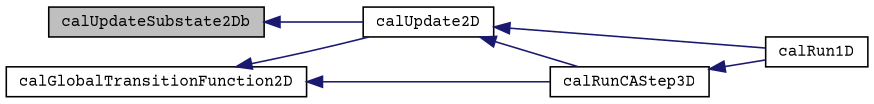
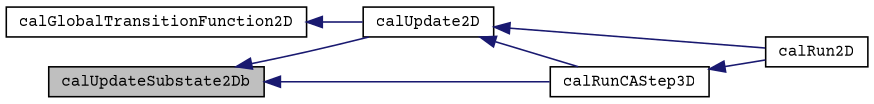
(817, 52) -> (817, 52)
(436, 82) -> (415, 82)
